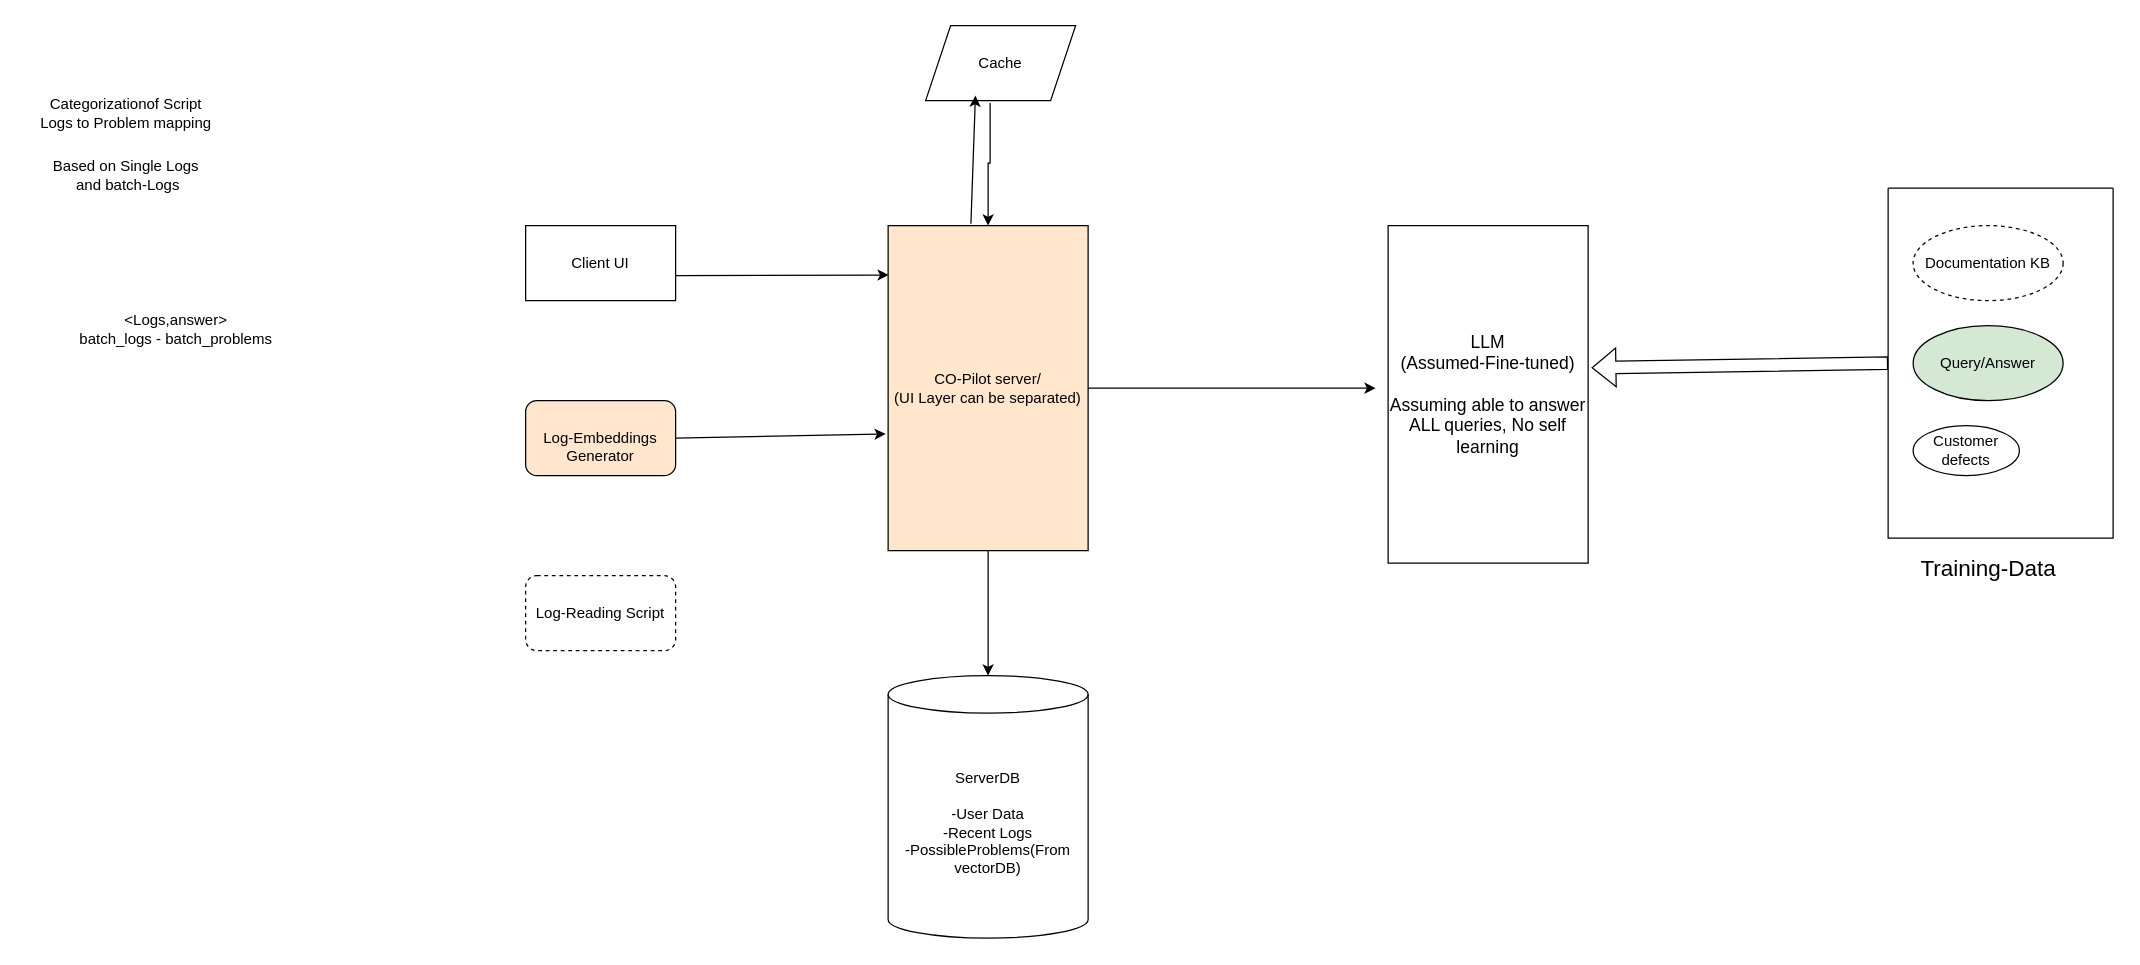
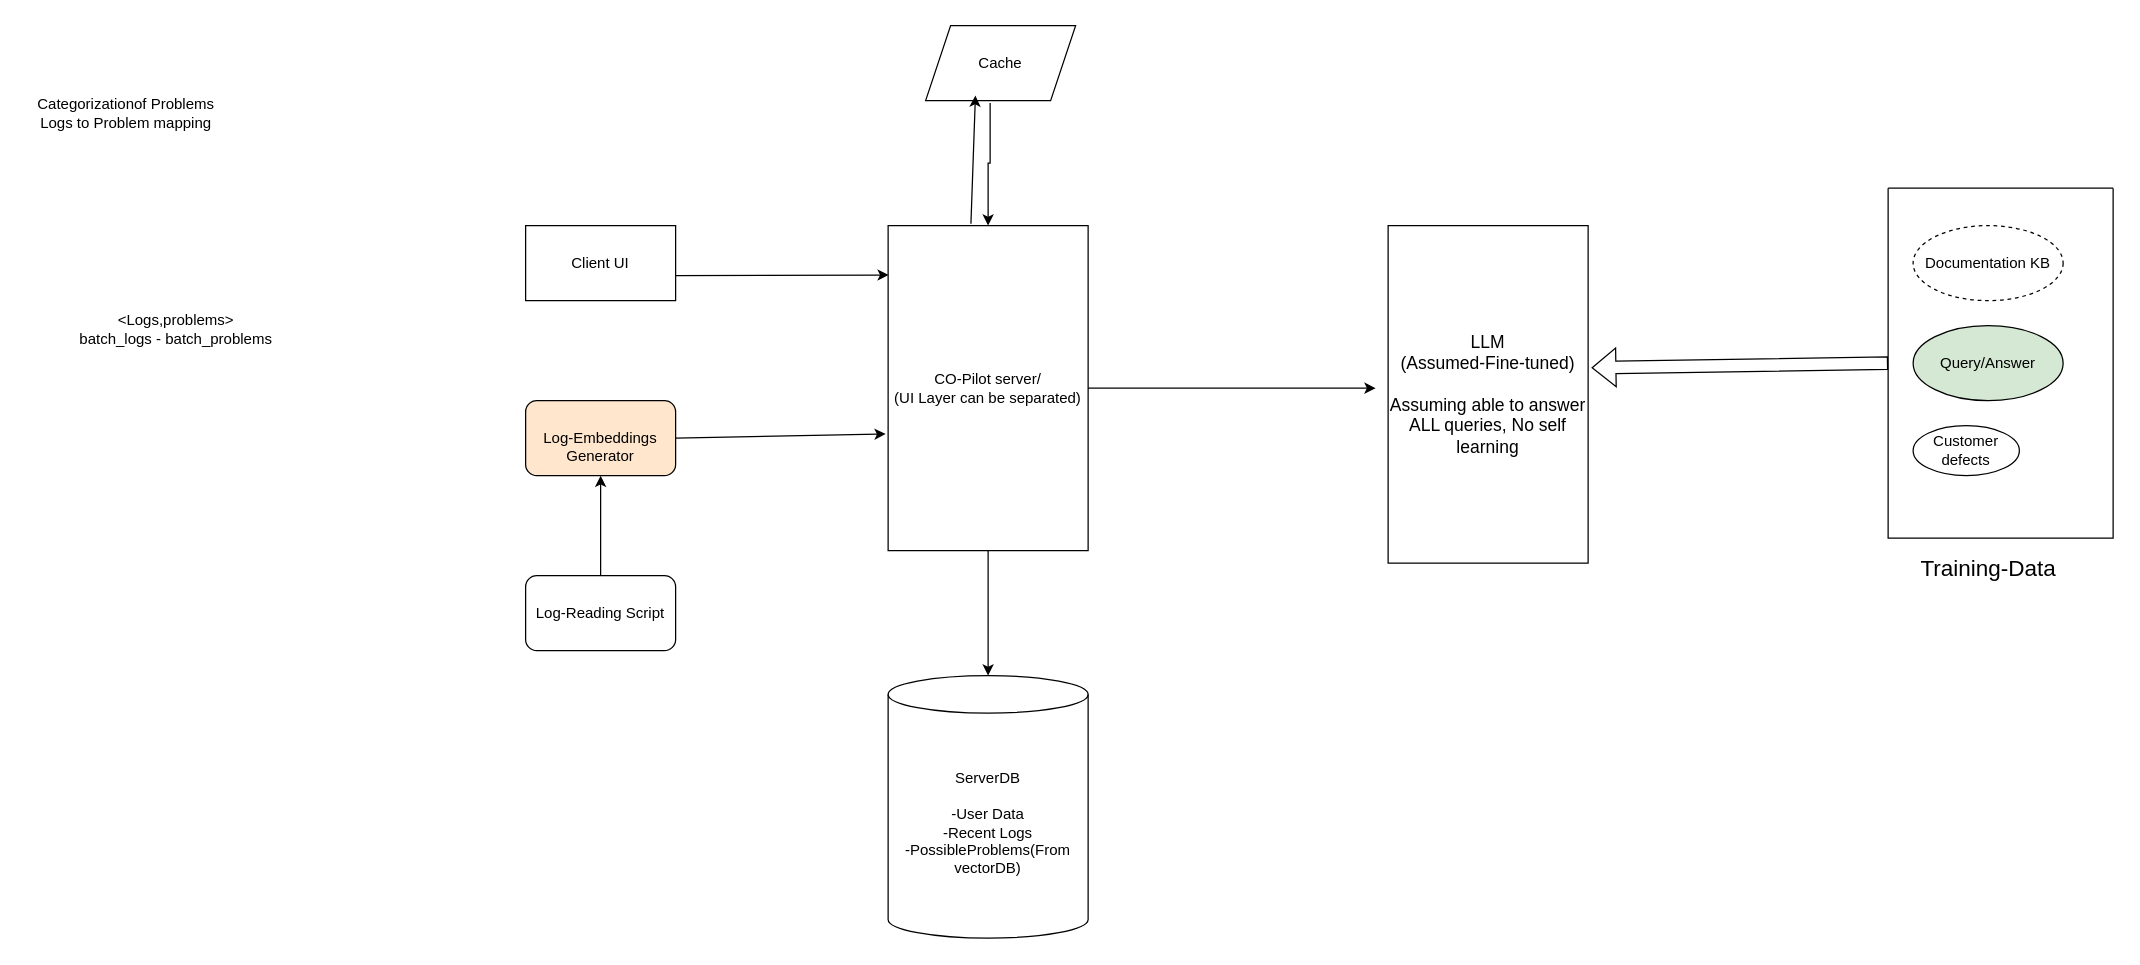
(126, 113) -> (126, 113)
(126, 176) -> none
(176, 329) -> (176, 329)
(988, 388) -> (988, 388)
none -> (601, 530)
(601, 613) -> (601, 613)
